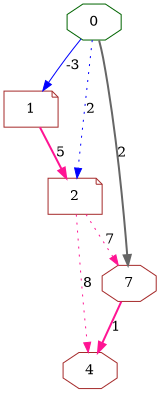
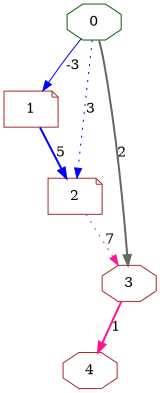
(91, 109) -> (91, 109)
(51, 148) -> (51, 148)
(81, 278) -> none
(129, 283) -> (129, 283)
